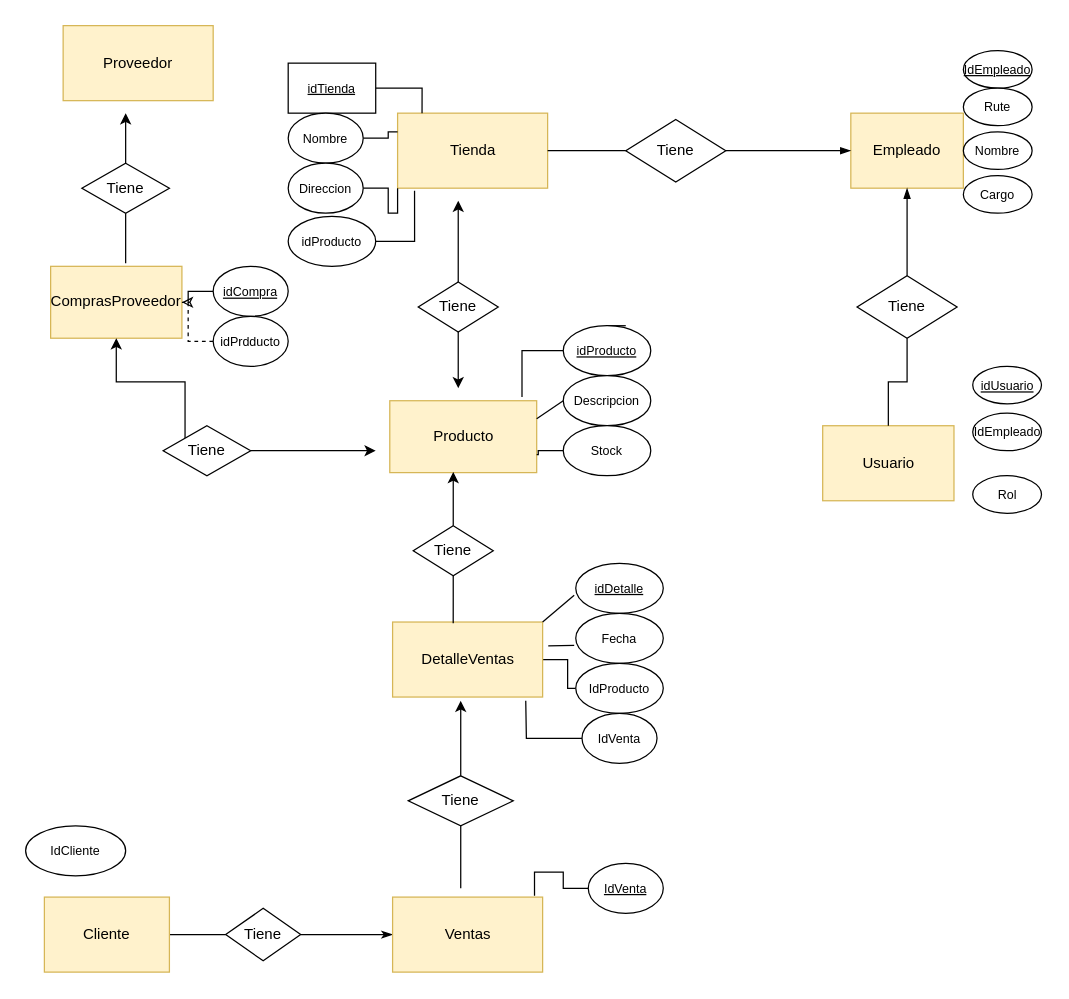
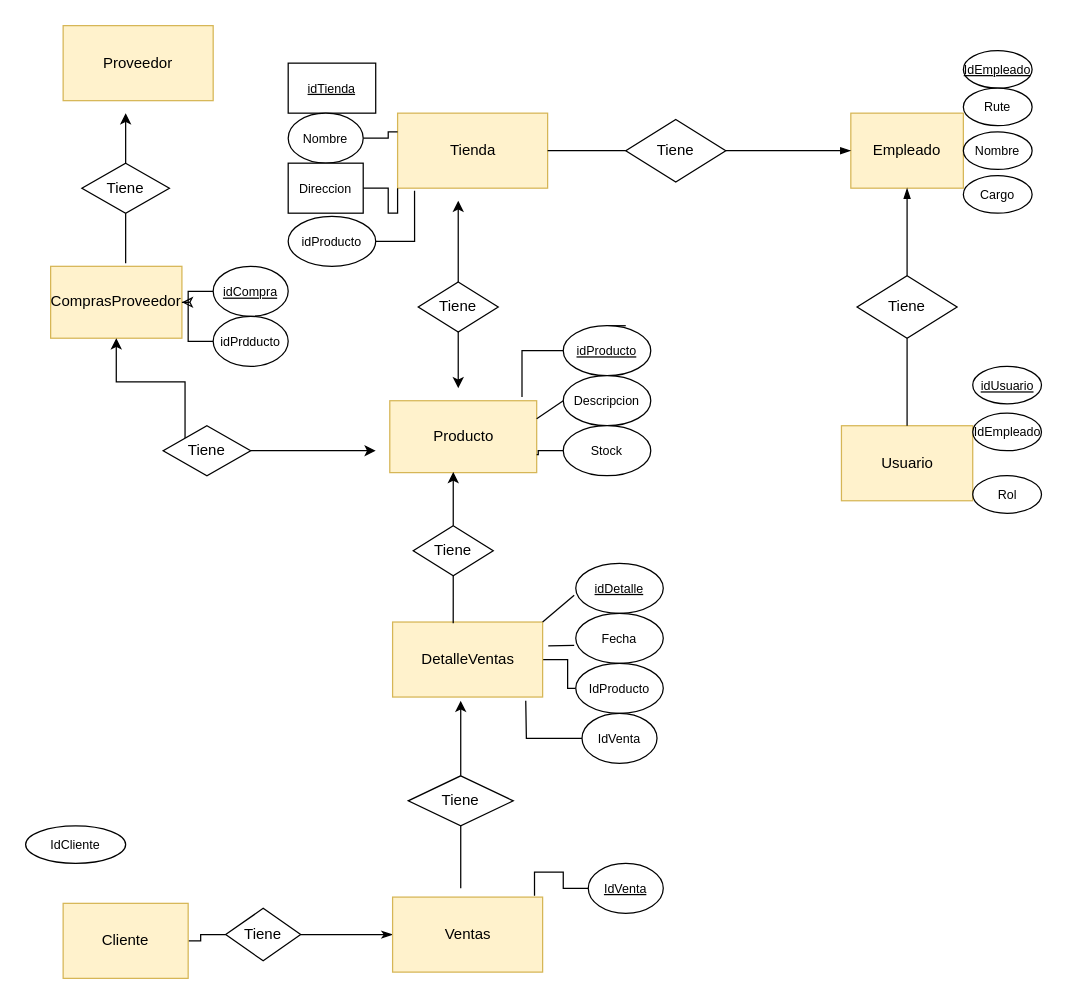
(411, 88) -> none
(326, 188) -> (326, 188)
(188, 331) -> (188, 331)
(888, 463) -> (907, 463)
(76, 851) -> (76, 844)
(107, 934) -> (126, 941)
